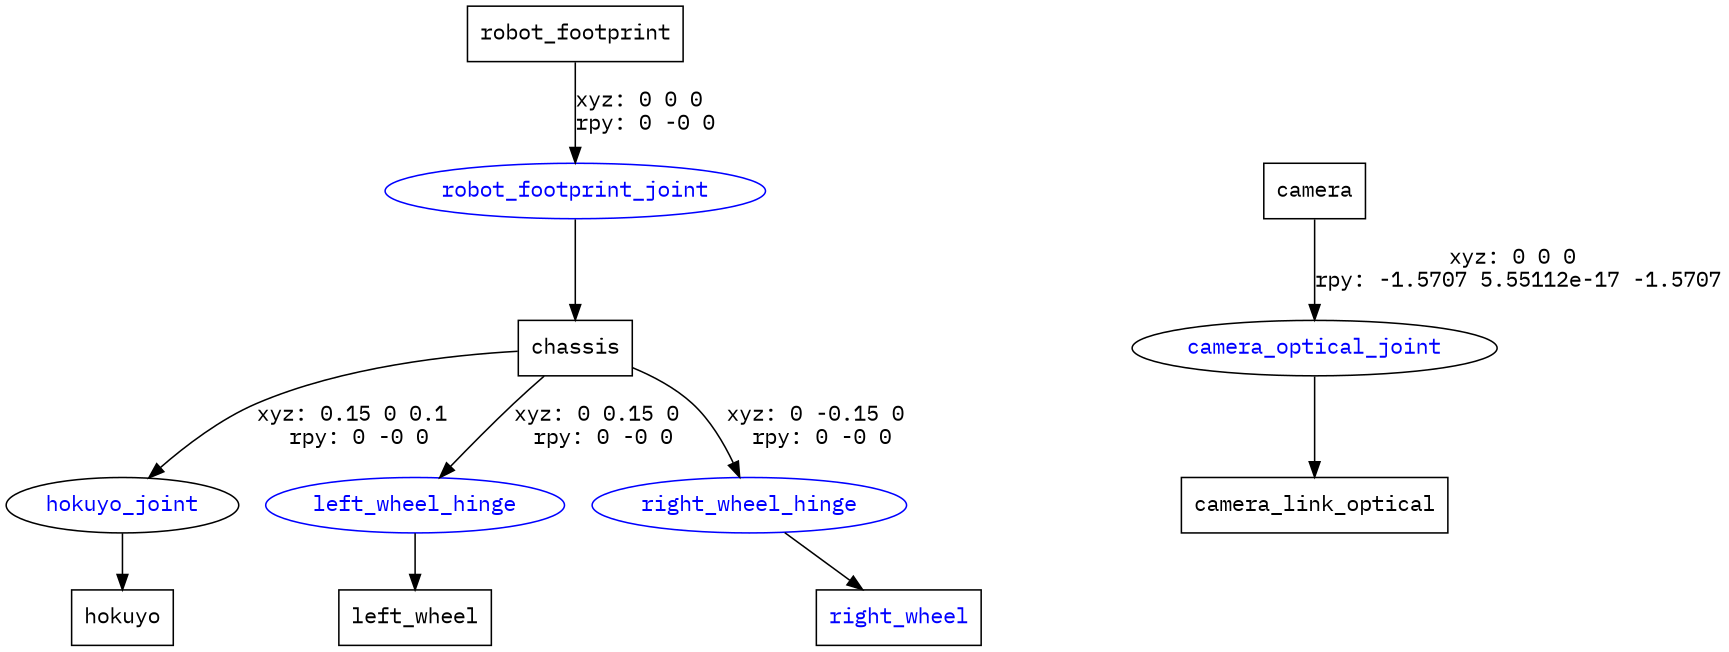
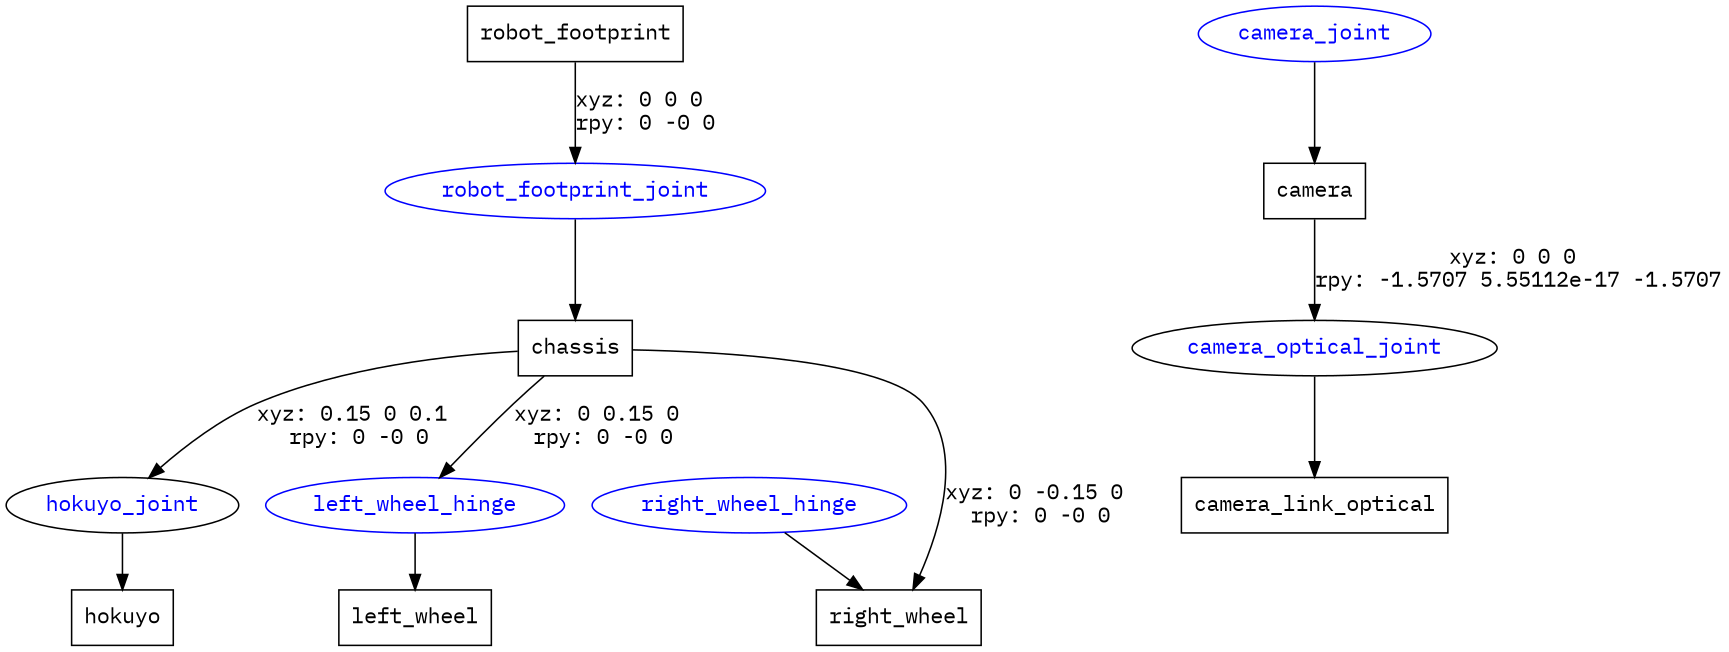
none -> (1315, 34)
(693, 404) -> (871, 376)
(899, 618) -> (899, 618)
